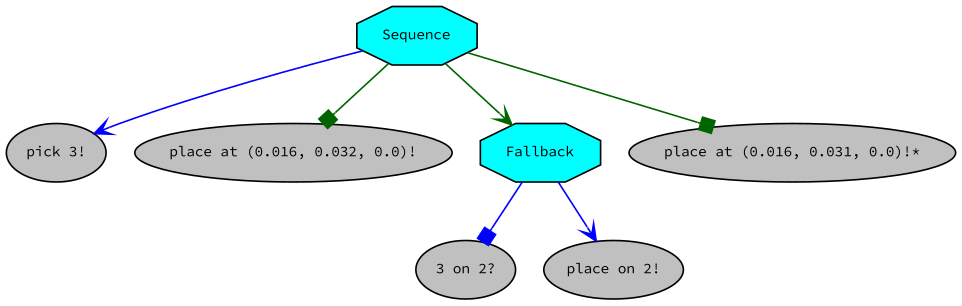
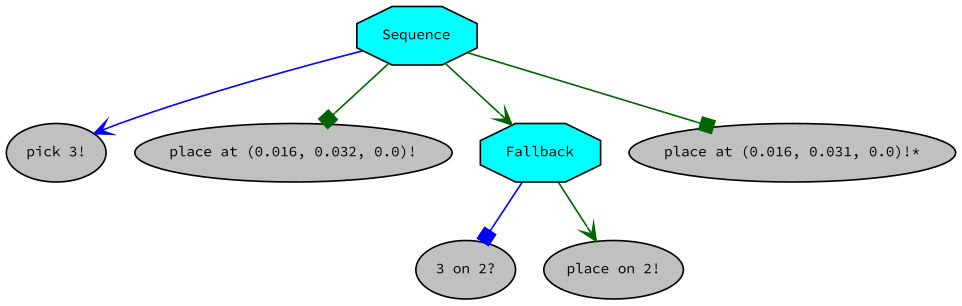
(573, 205) -> (573, 205)
